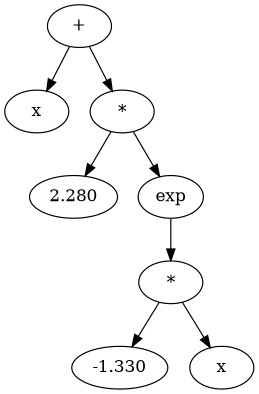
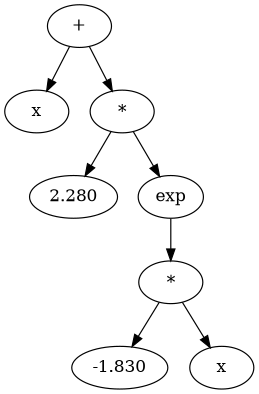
(120, 368) -> (120, 368)
